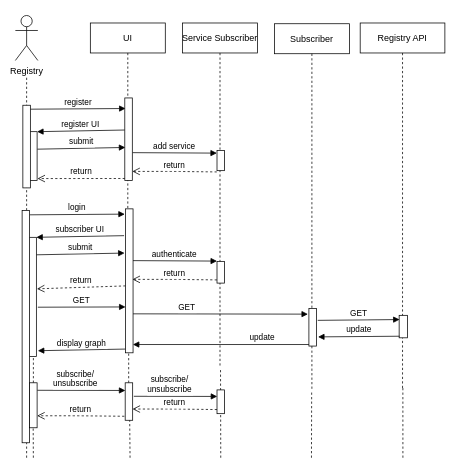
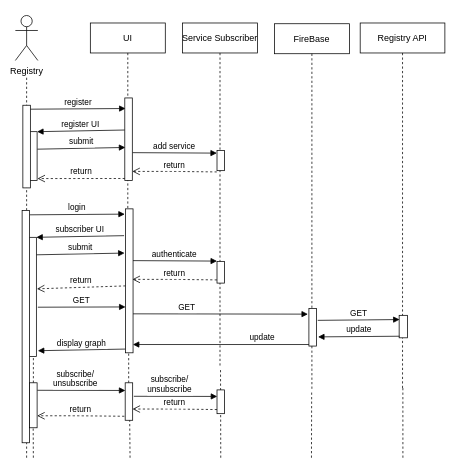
(312, 39) -> (312, 39)
